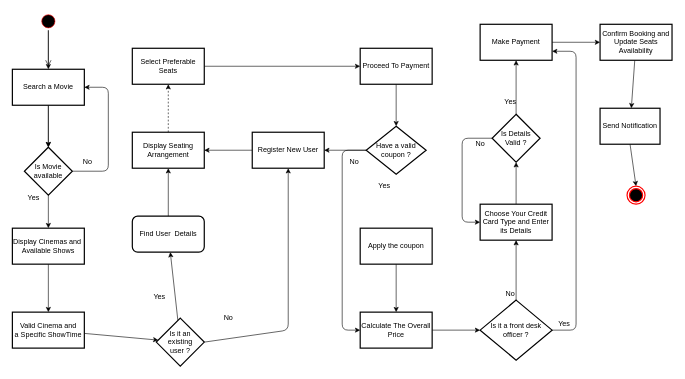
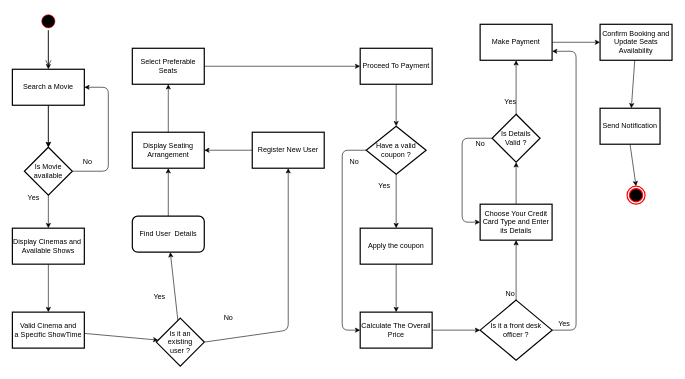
(168, 110) -> (168, 110)
(329, 150) -> (396, 222)
